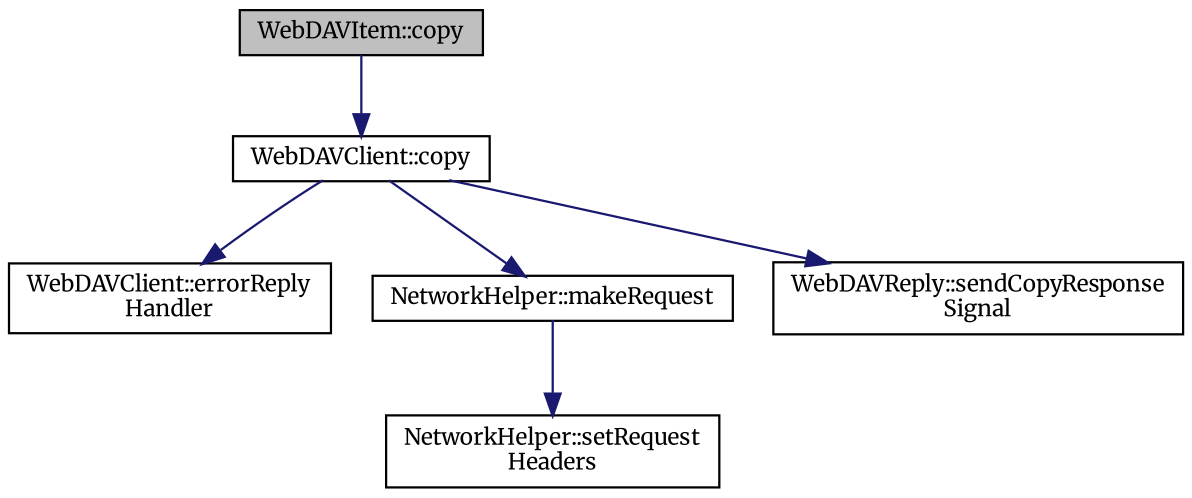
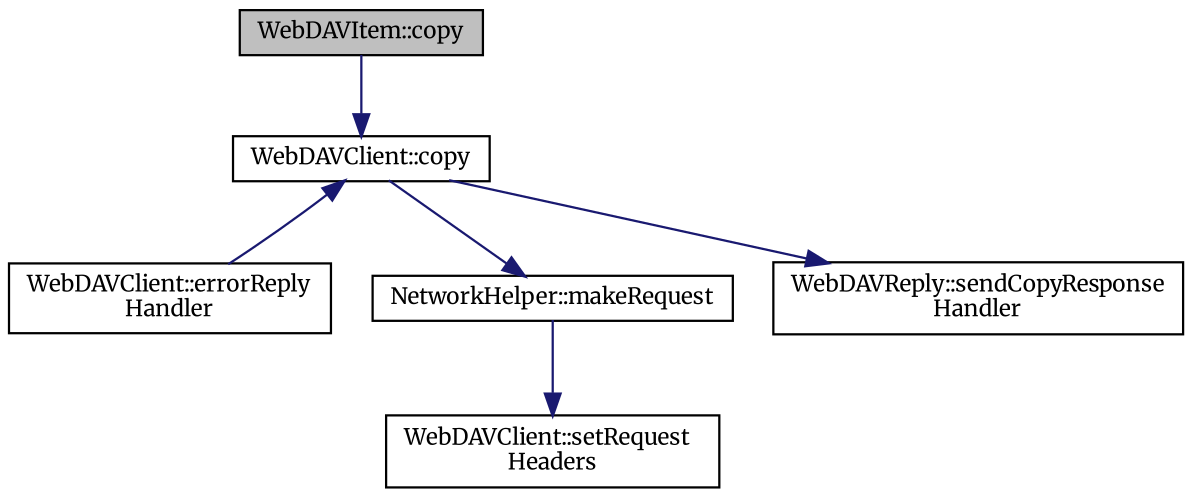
(271, 214) -> (278, 230)
(978, 298) -> (978, 298)
(553, 451) -> (553, 451)
